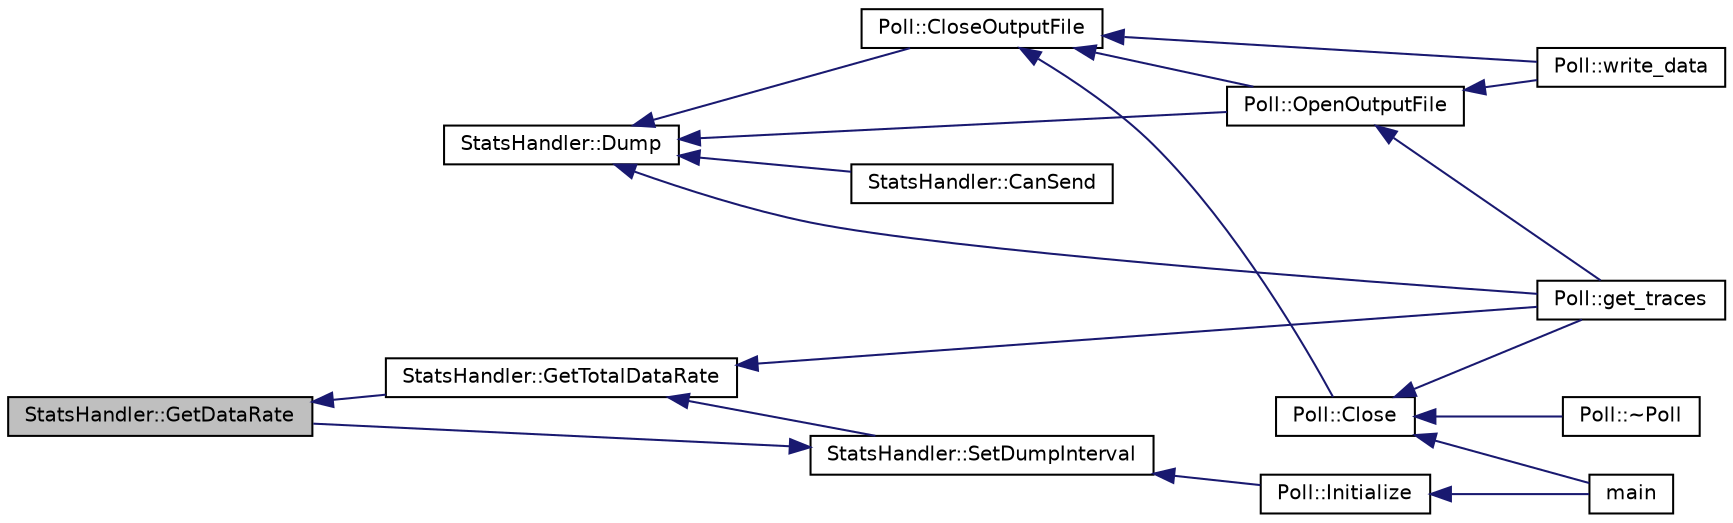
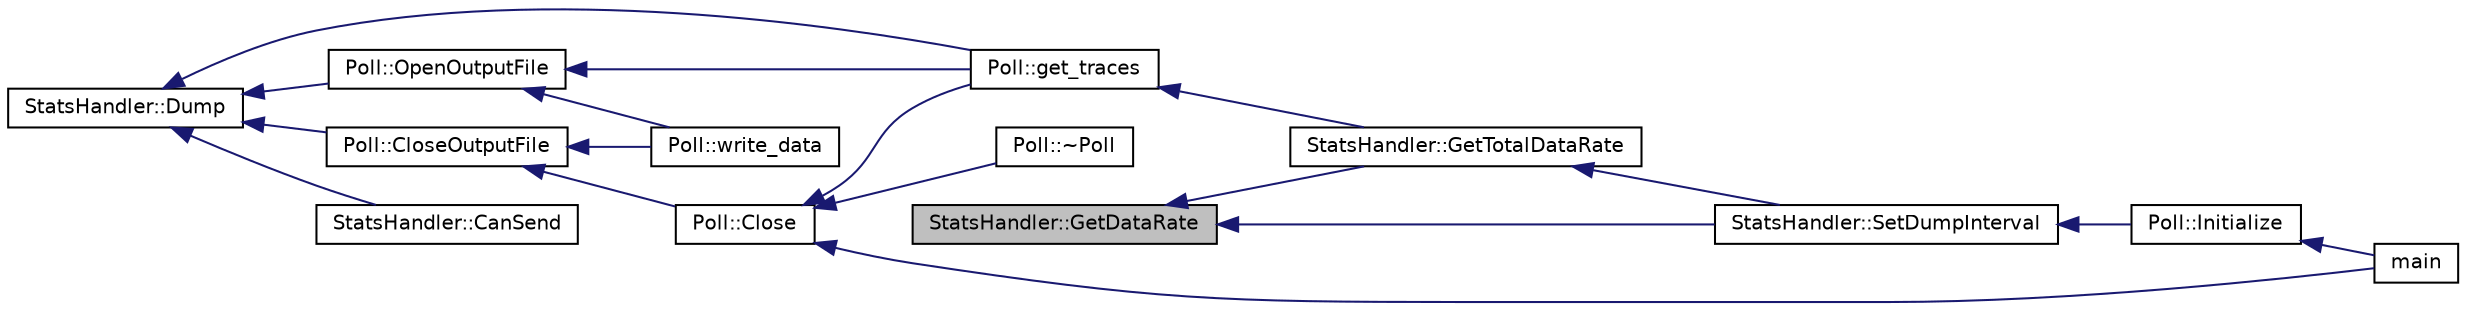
(1174, 70) -> none
(1147, 335) -> (1272, 109)
(551, 435) -> (1477, 224)
